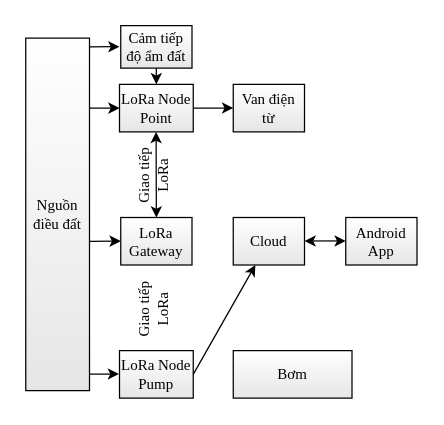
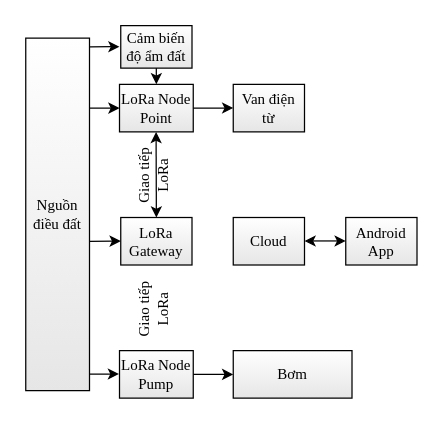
(156, 47) -> (156, 47)
(222, 324) -> (209, 374)
